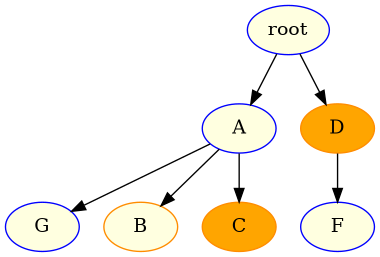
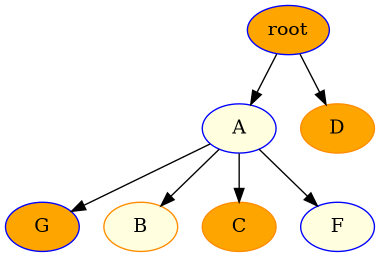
(288, 30) -> (288, 30)
(338, 171) -> (283, 173)
(42, 227) -> (42, 227)
